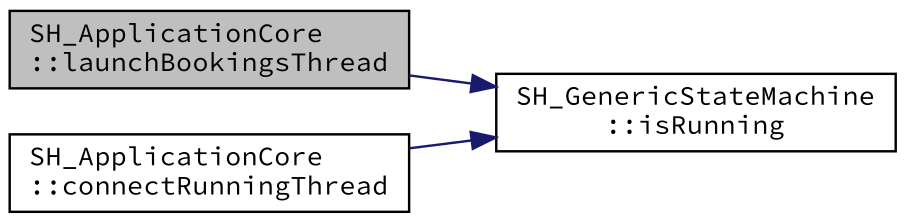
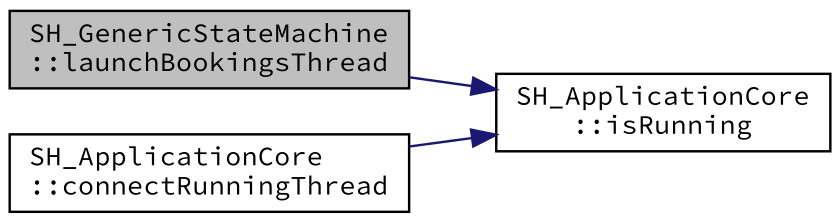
(209, 50) -> (209, 50)
(696, 113) -> (663, 113)
